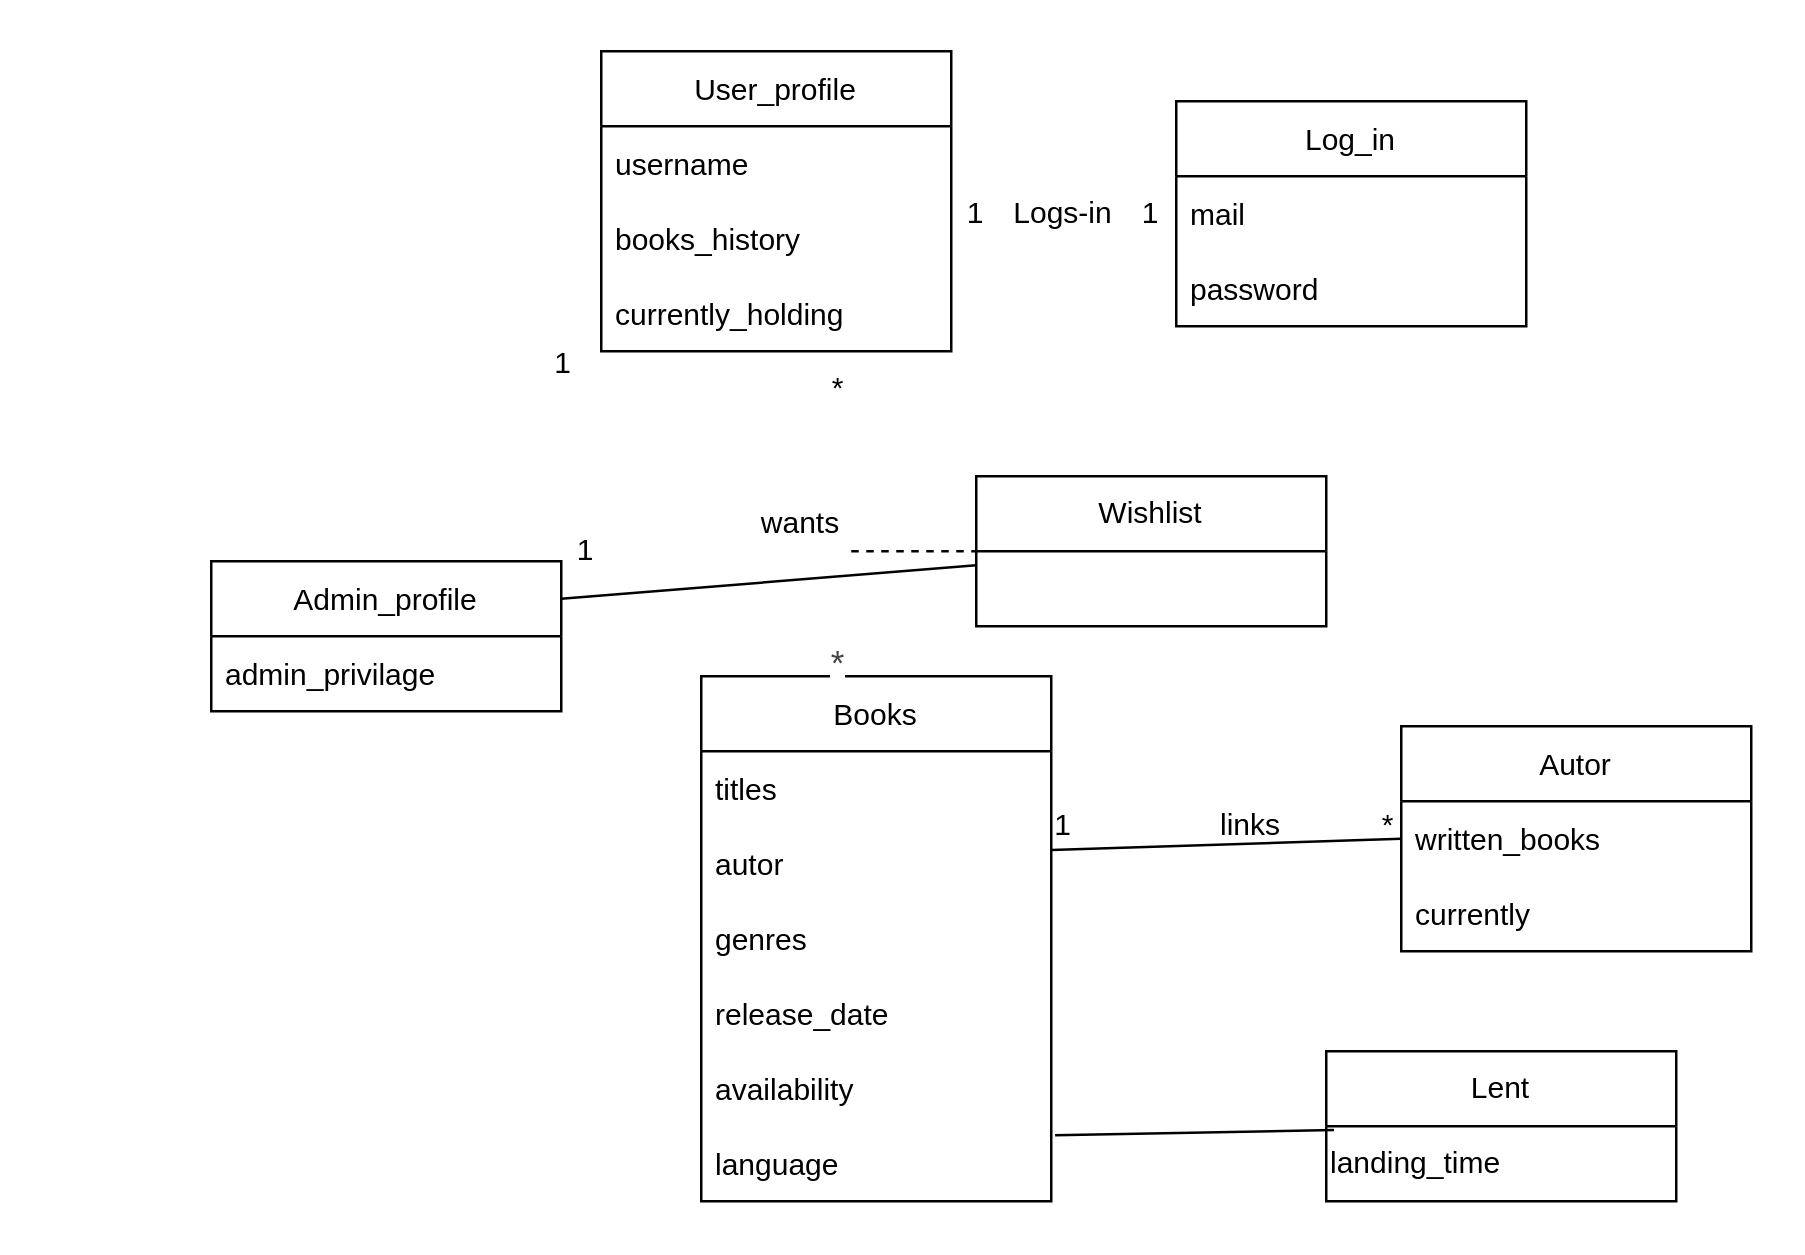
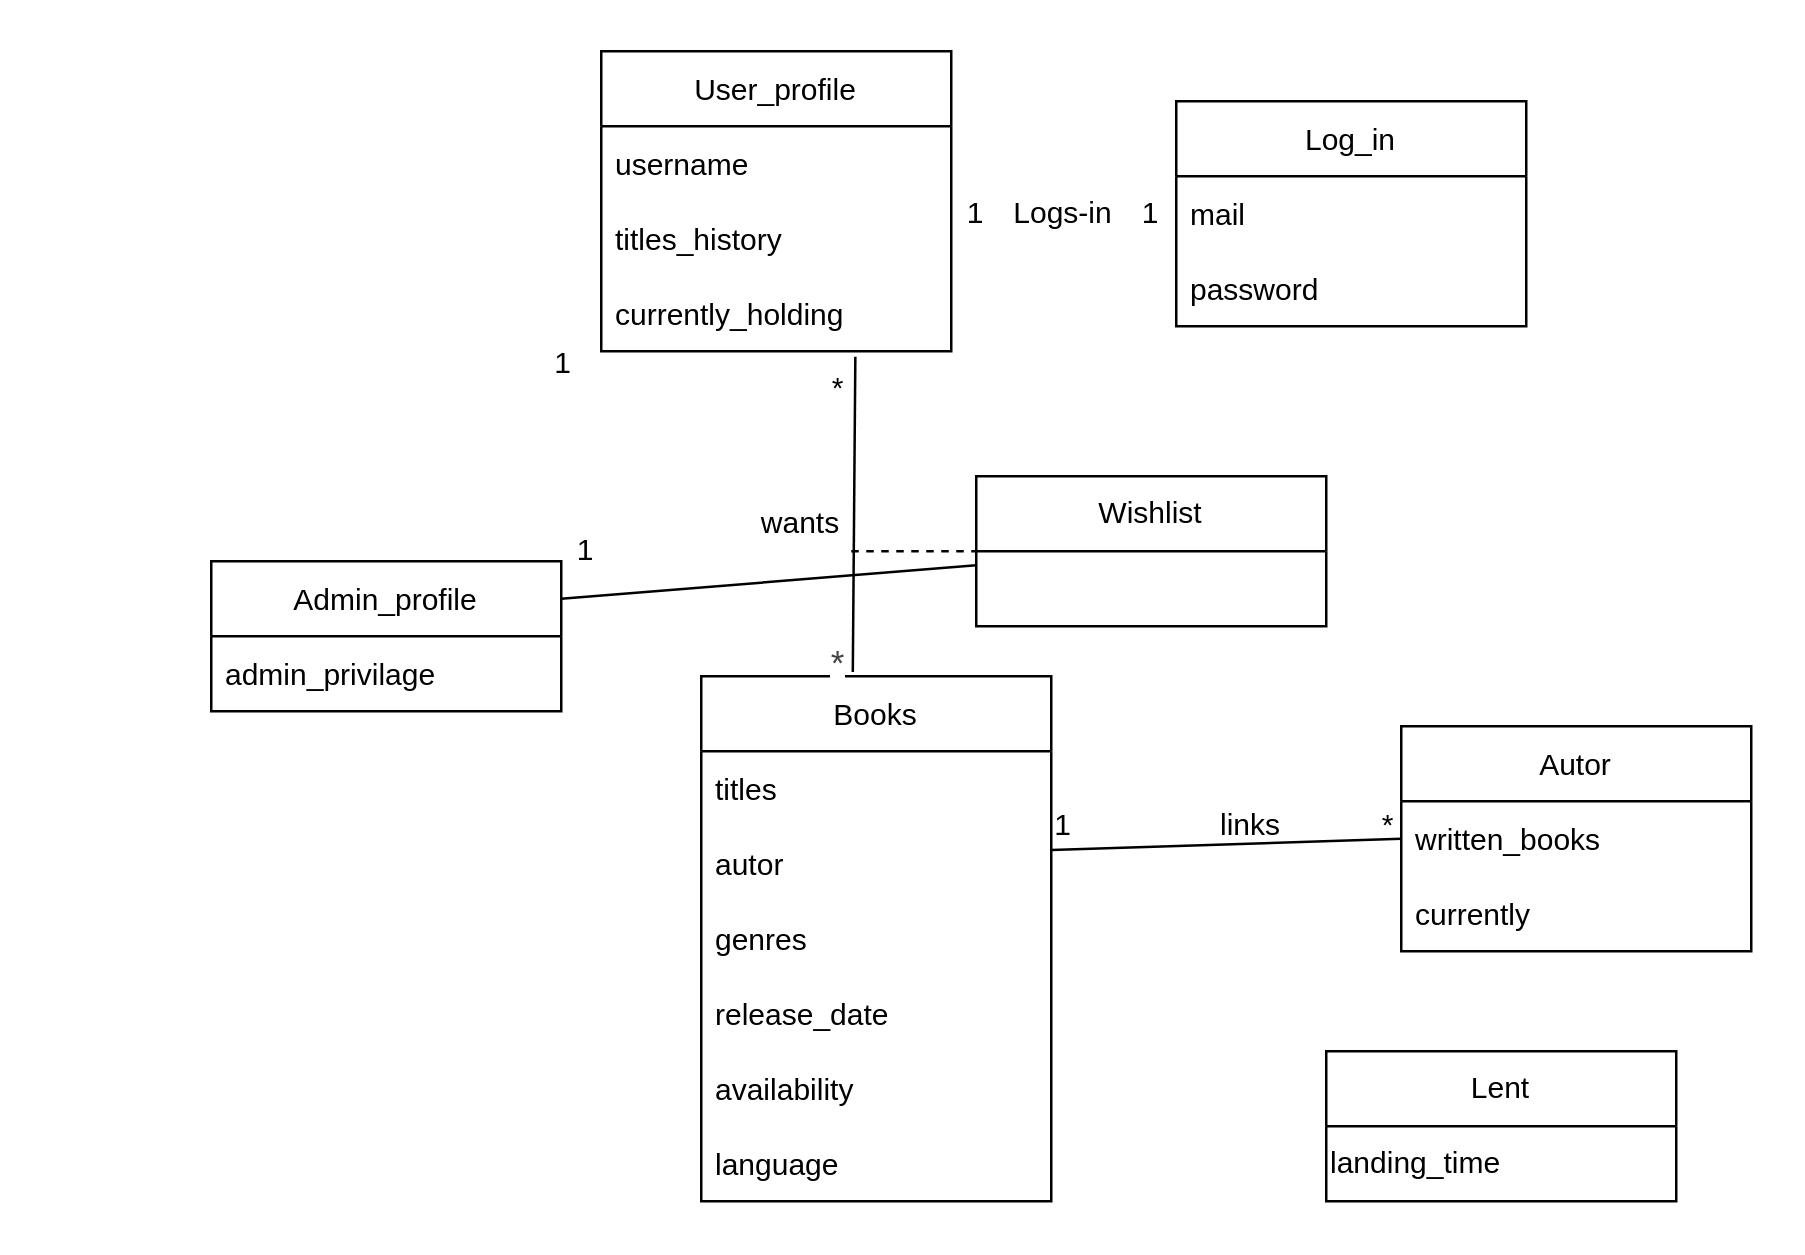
(720, 240) -> (721, 240)
none -> (855, 452)
(1189, 1133) -> none
